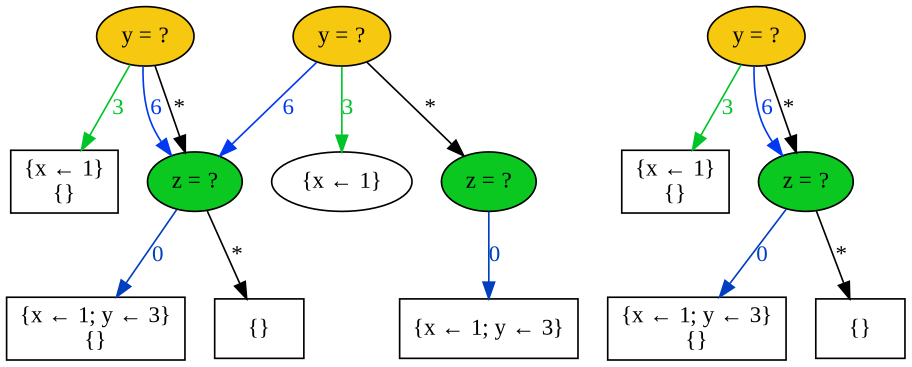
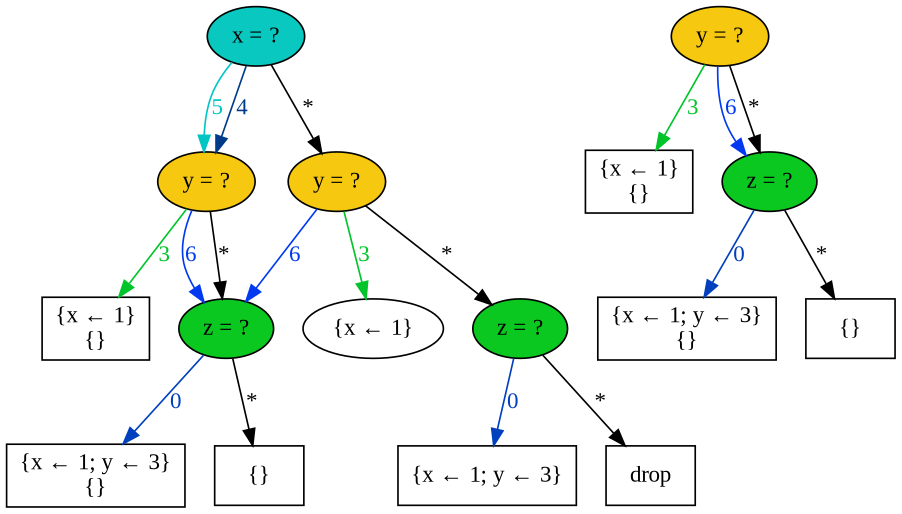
none -> (256, 36)
none -> (651, 476)
